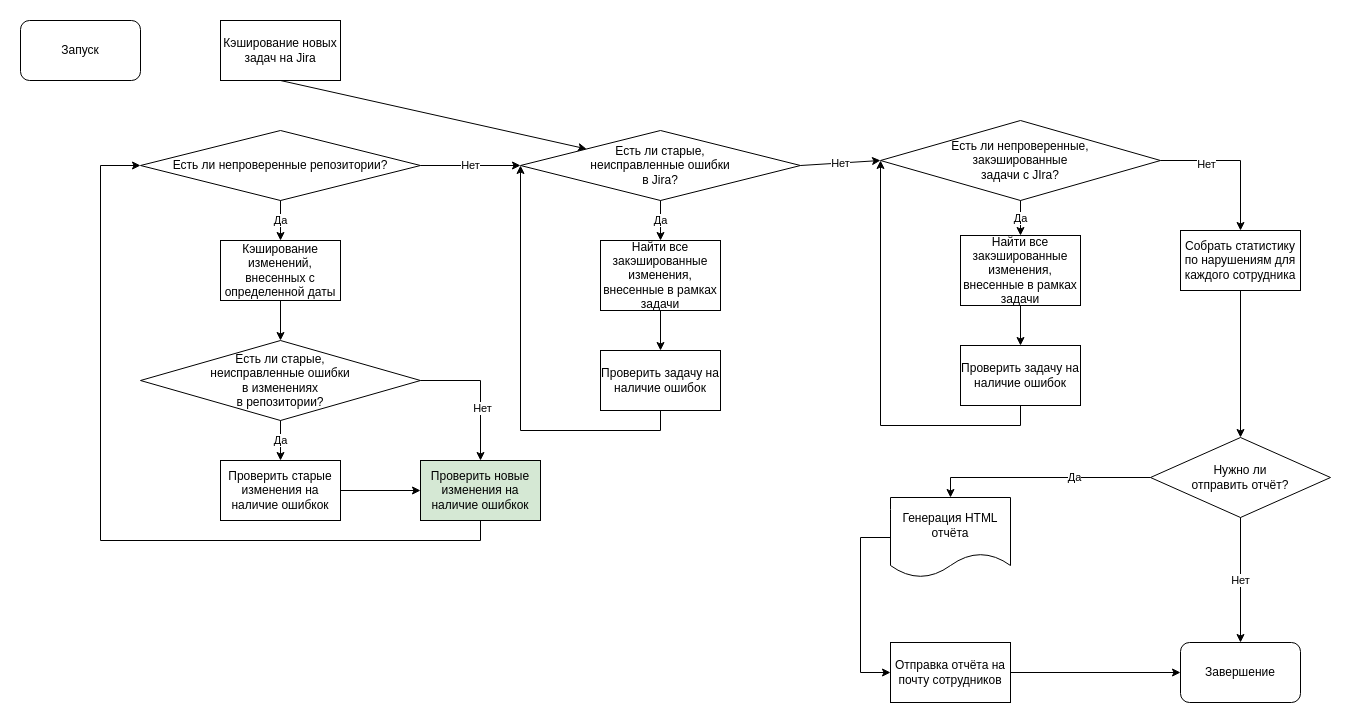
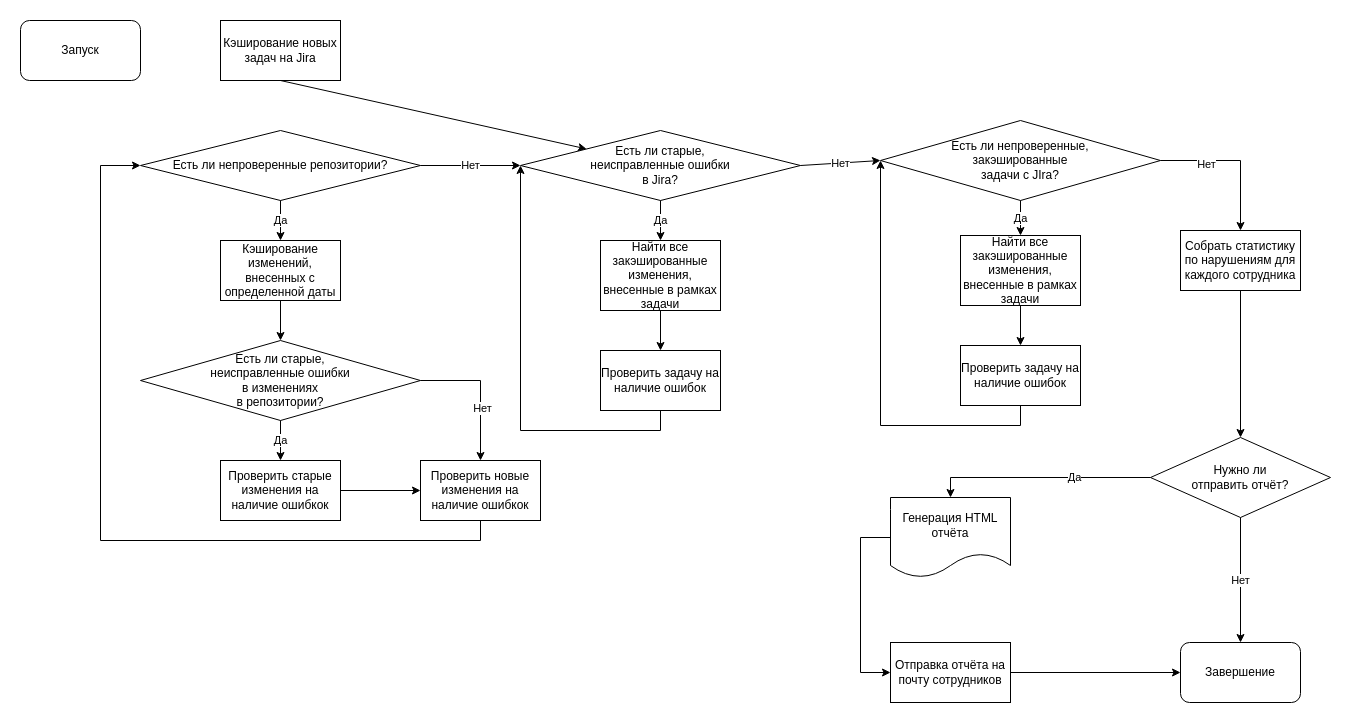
(481, 491) -> (481, 491)
